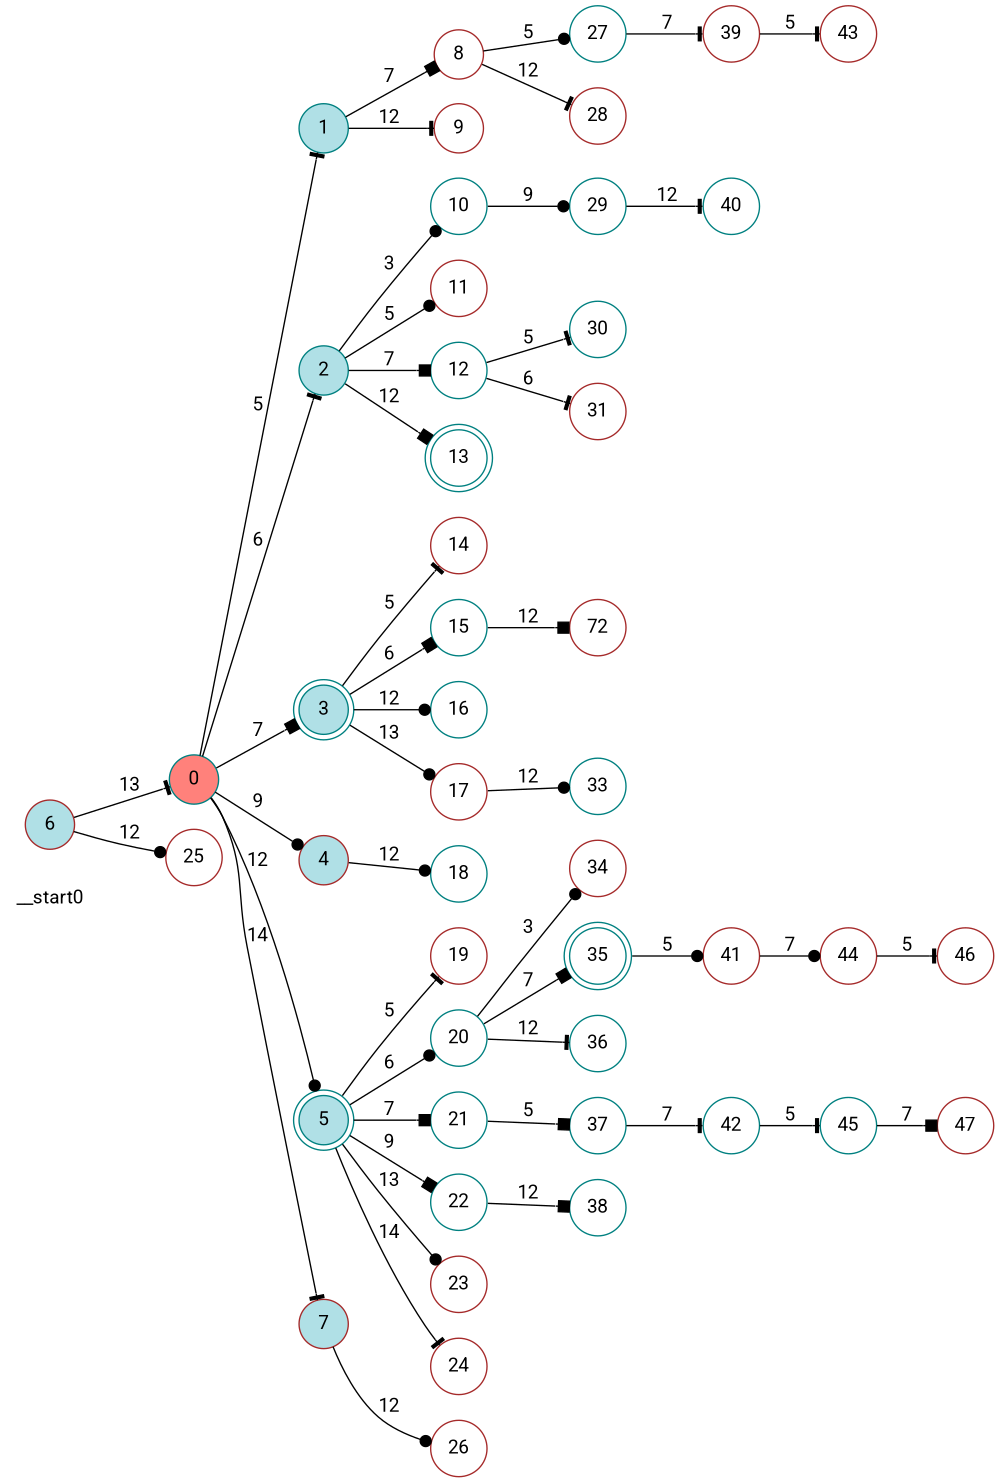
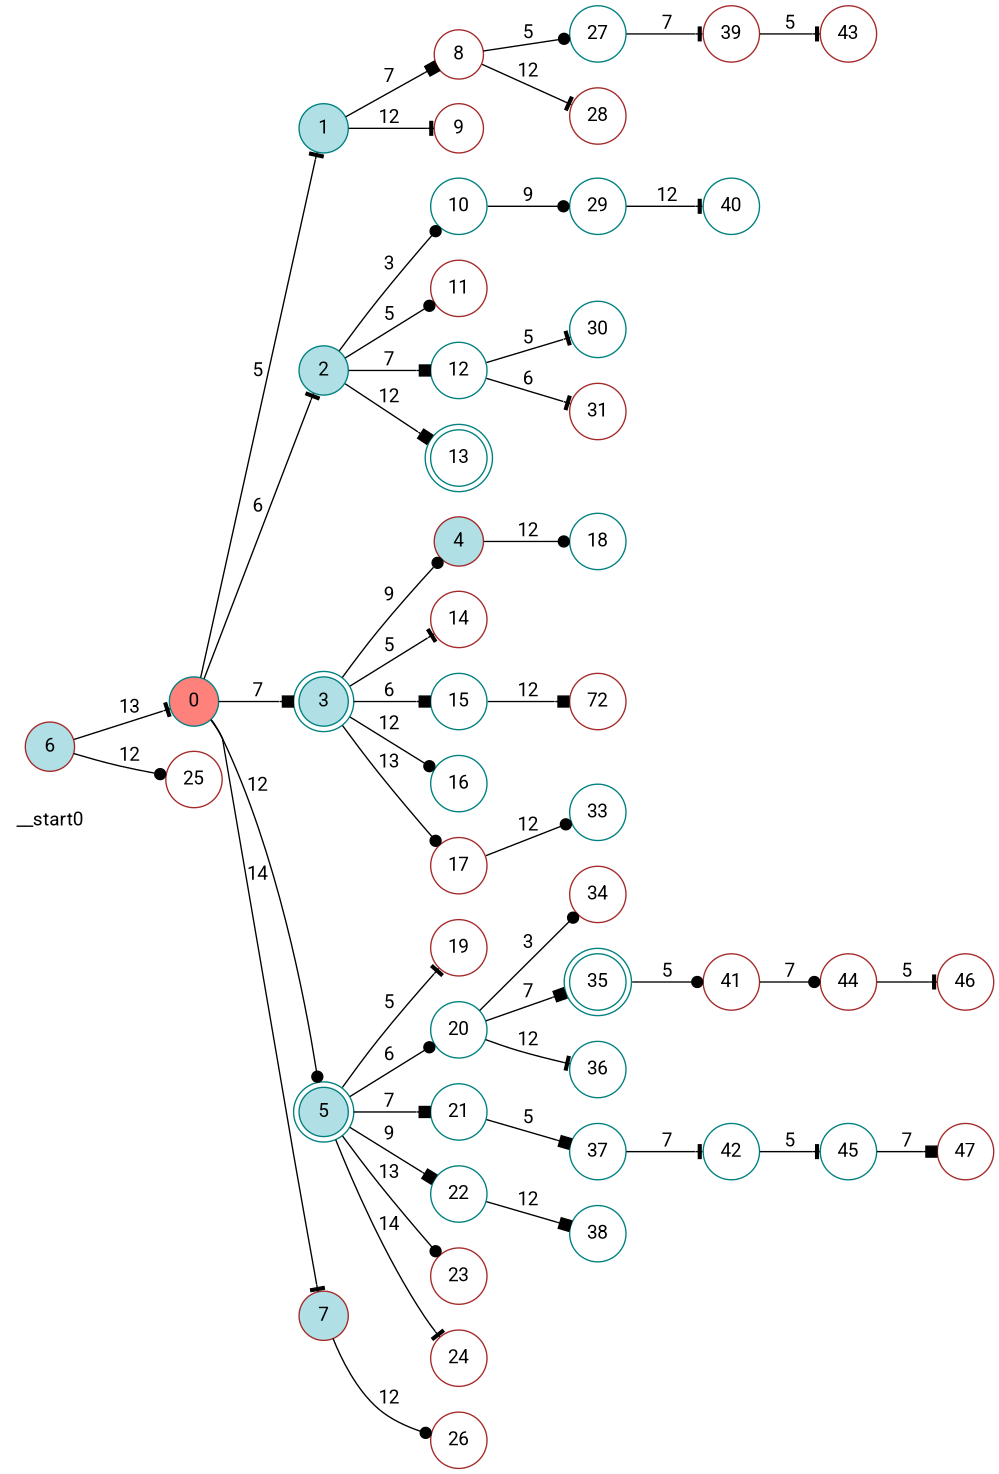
(254, 817) -> (386, 621)
